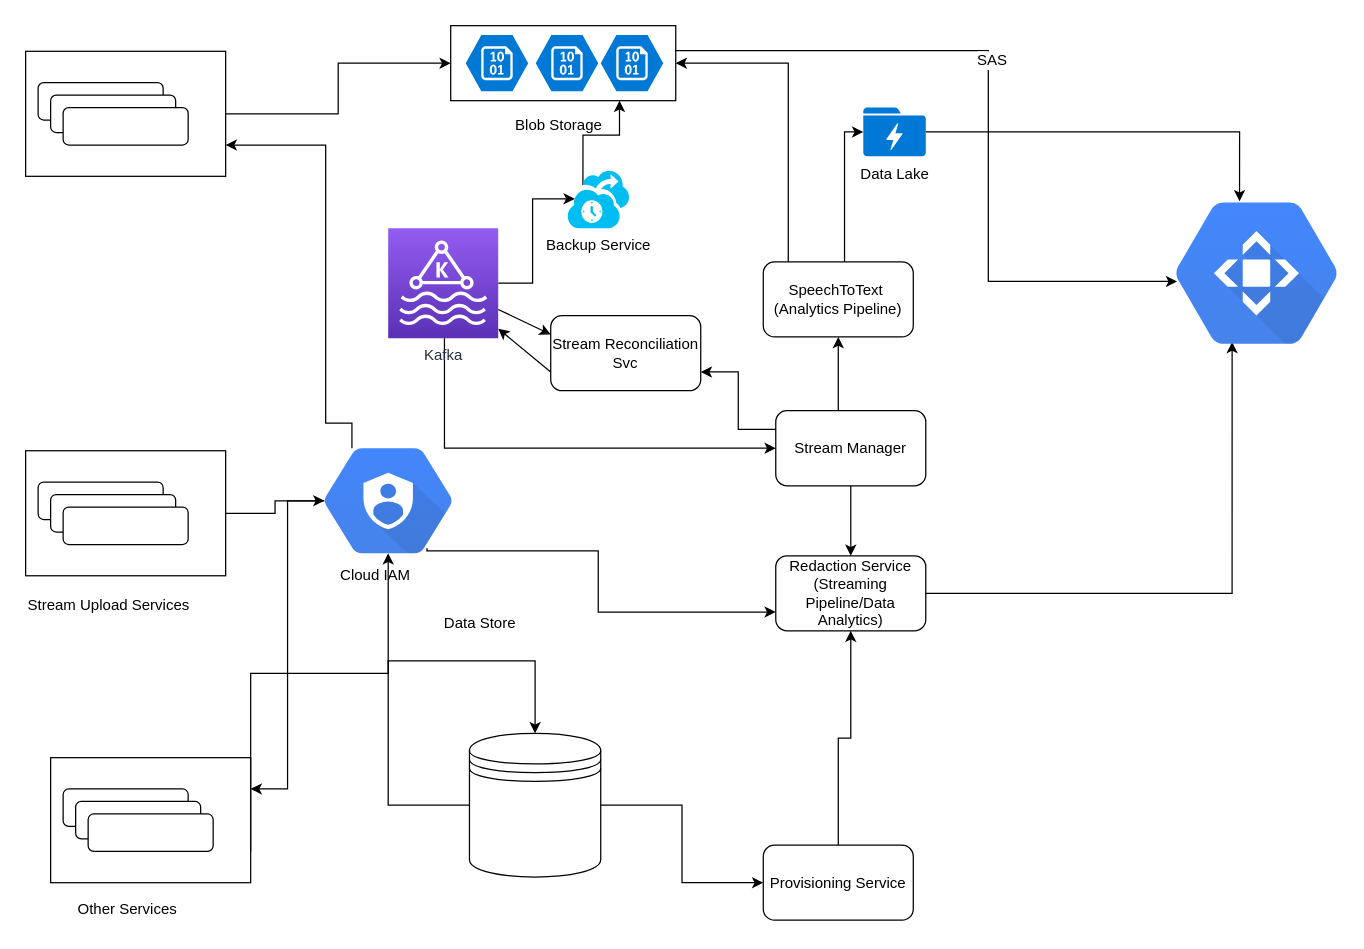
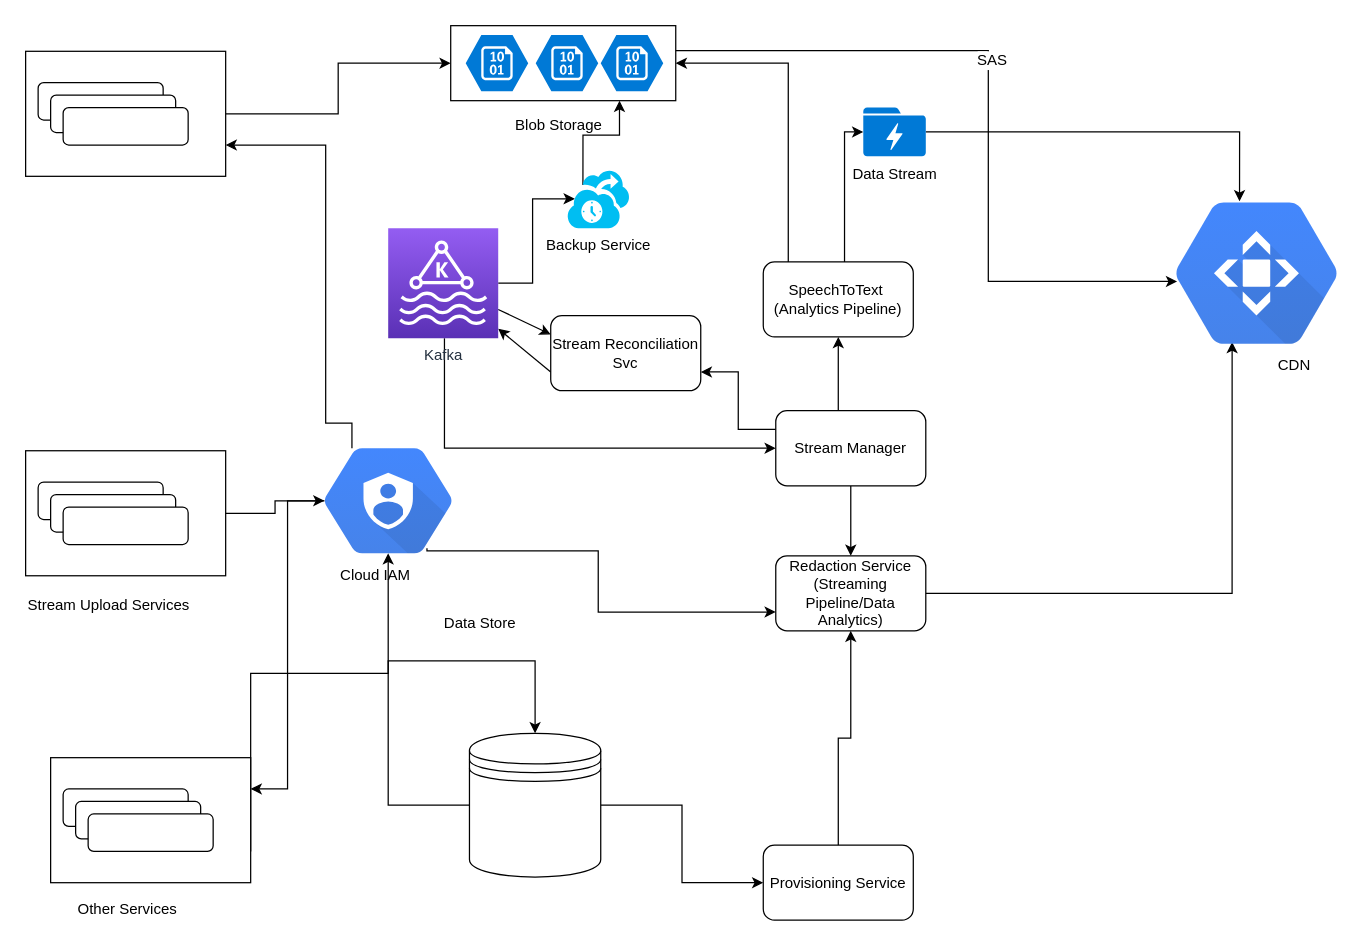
(895, 175) -> (895, 175)
none -> (1301, 366)
